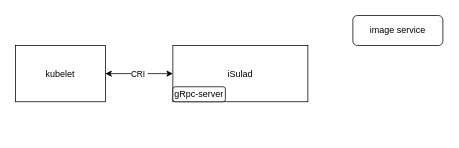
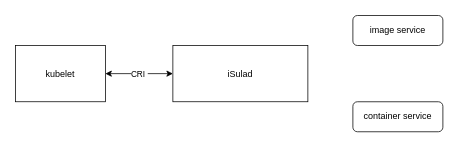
(199, 94) -> none
none -> (398, 117)
